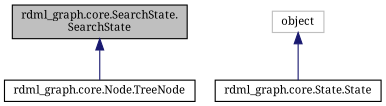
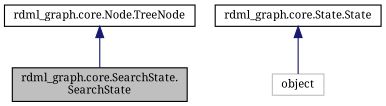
(298, 62) -> (298, 56)
(100, 65) -> (100, 53)
